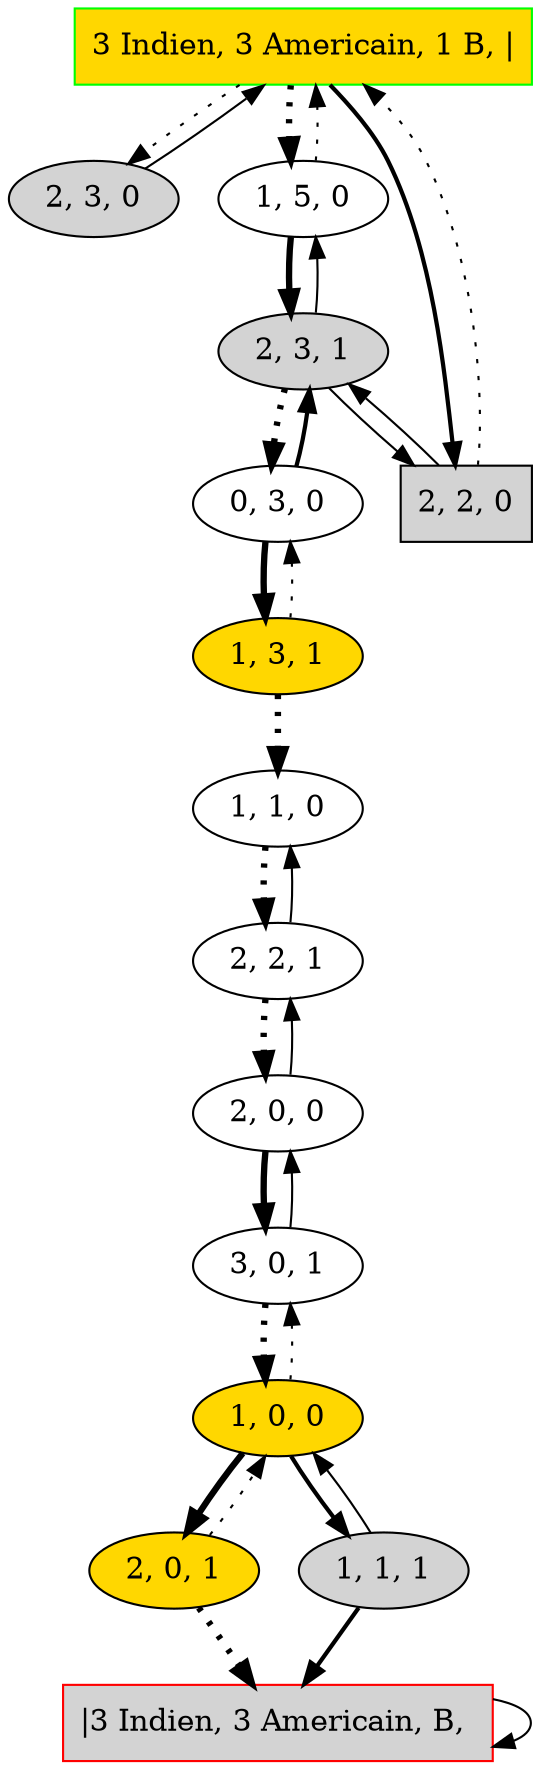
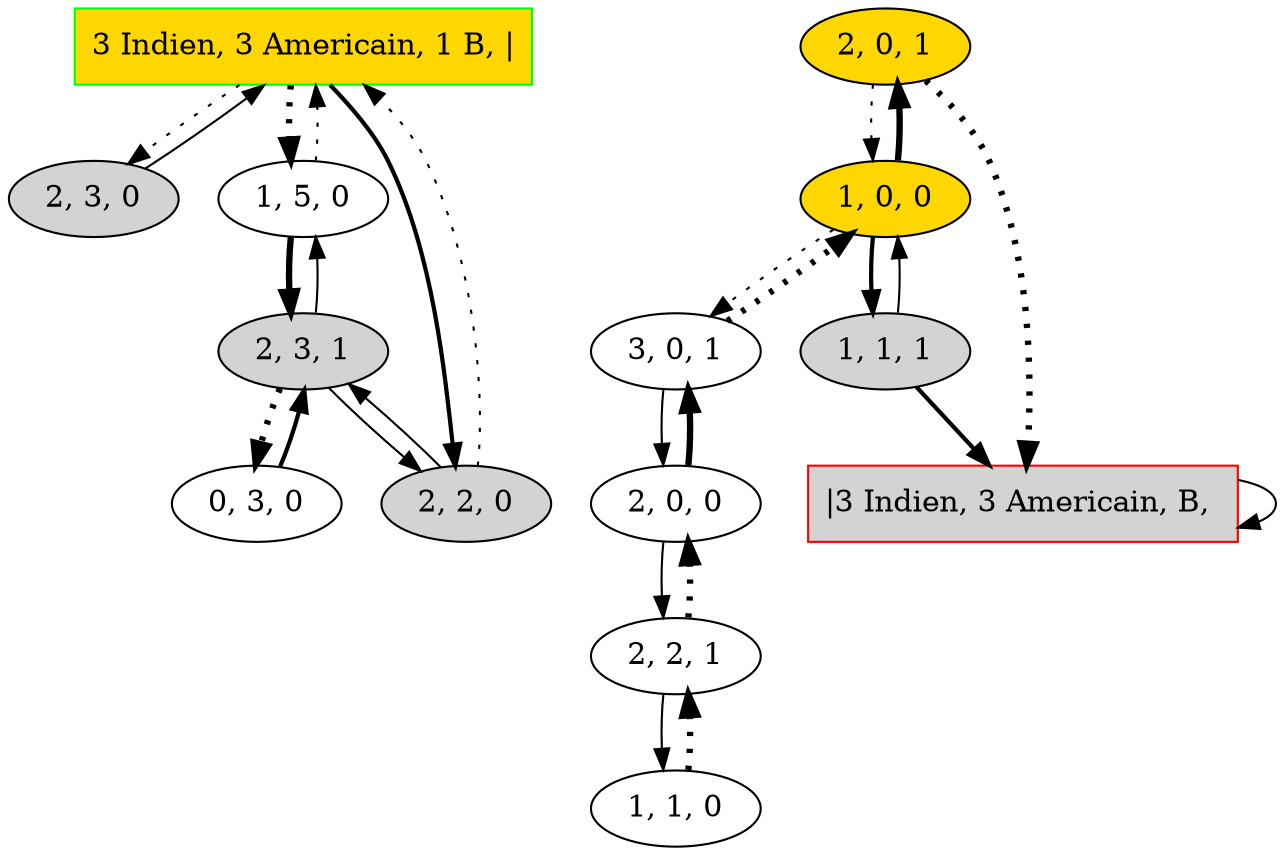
(466, 504) -> (466, 504)
(278, 656) -> none
